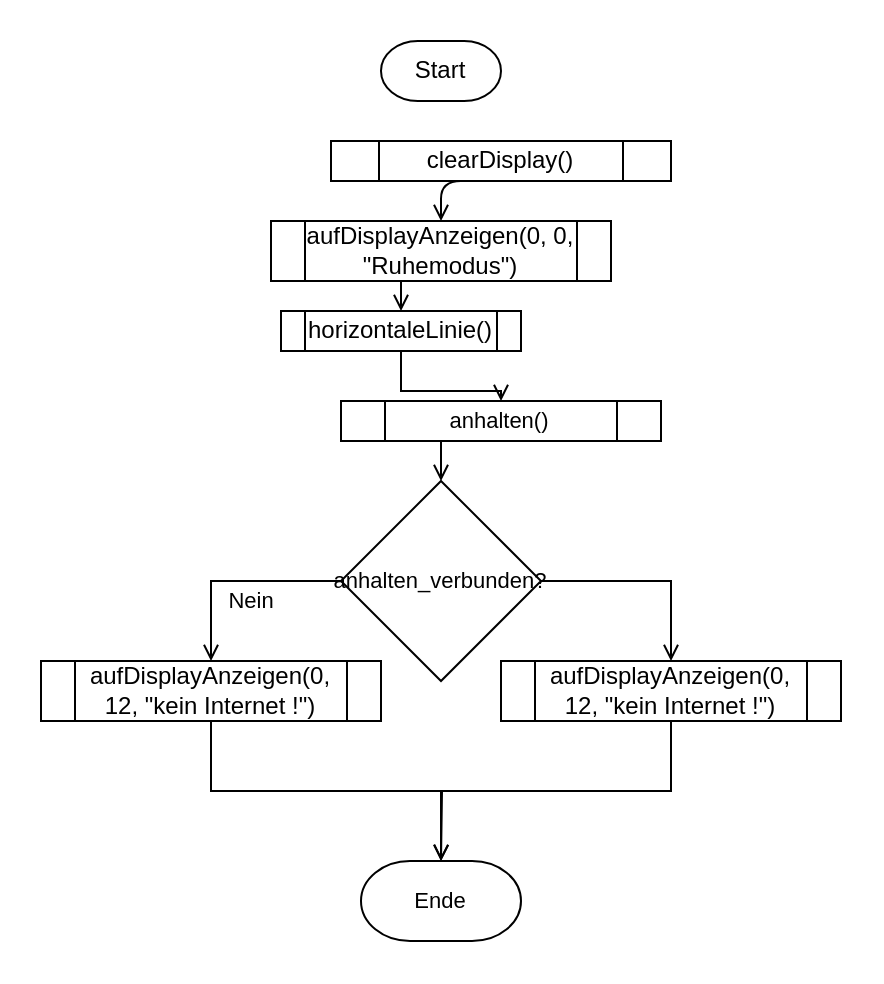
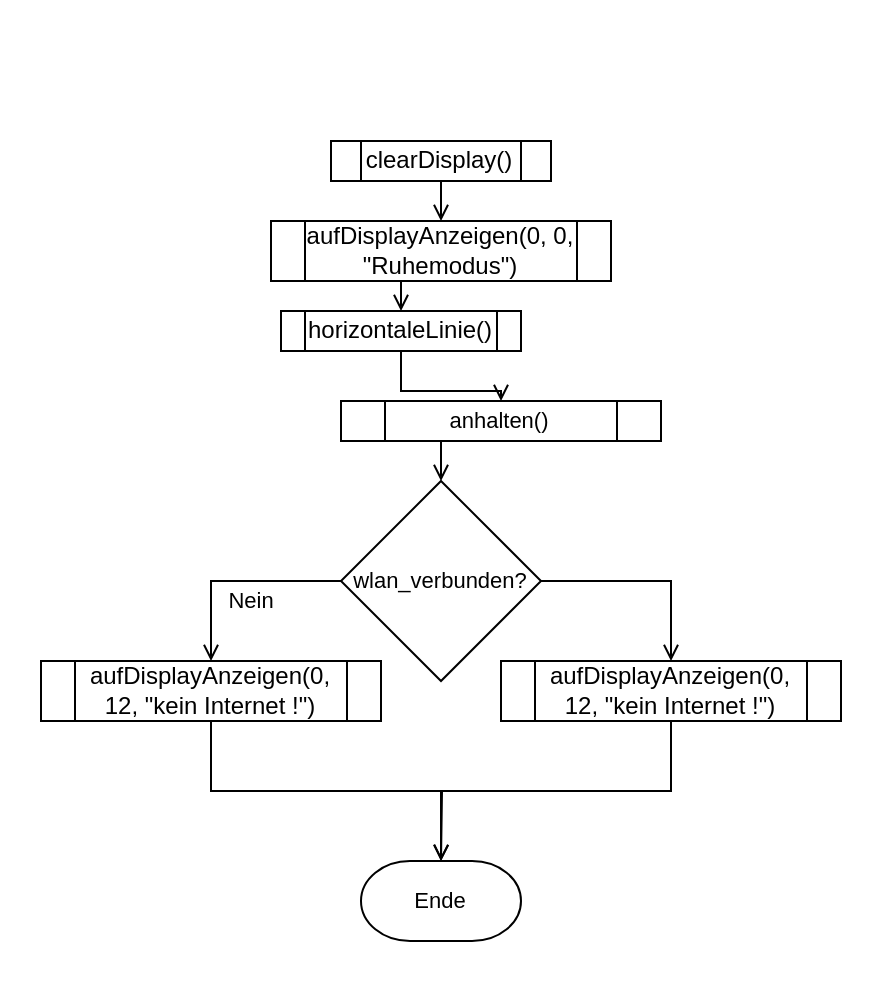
(441, 71) -> none
(501, 161) -> (441, 161)
(441, 581) -> (441, 581)
